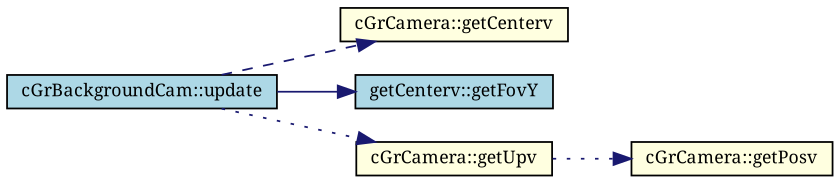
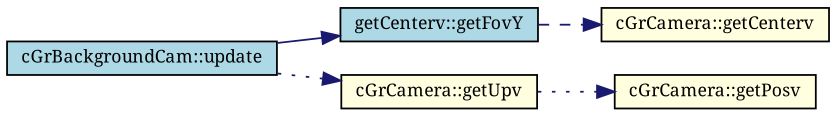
(290, 60) -> (561, 25)
